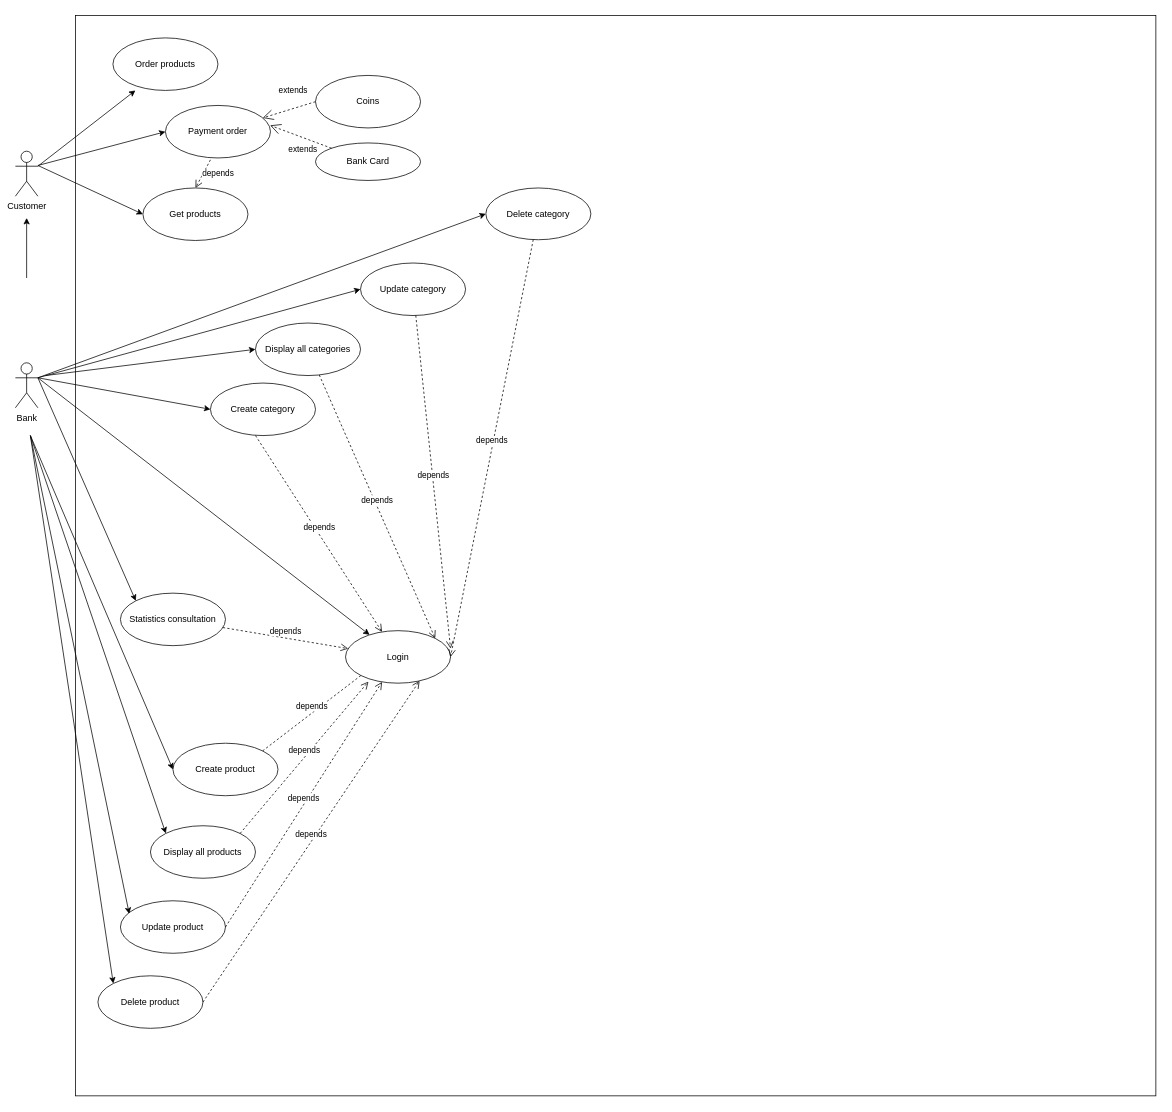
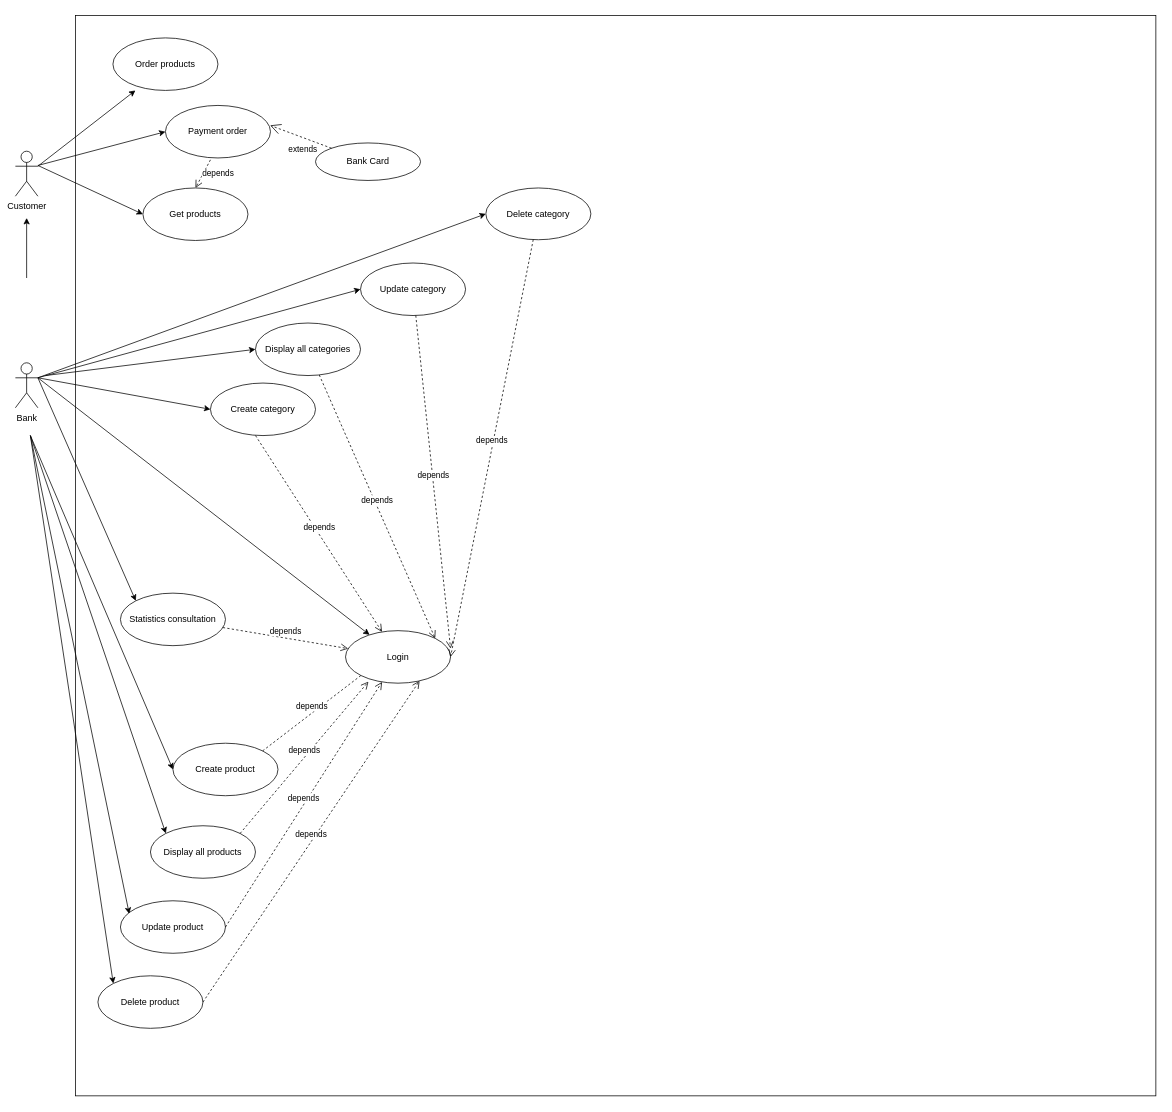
(368, 102) -> none
(290, 109) -> none
